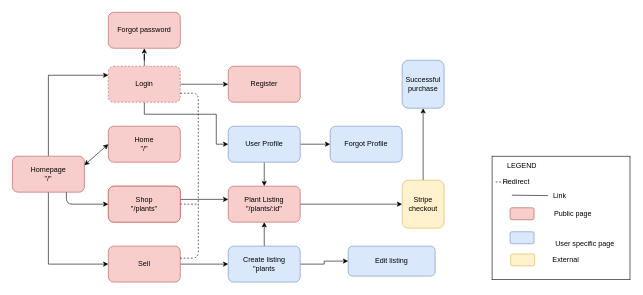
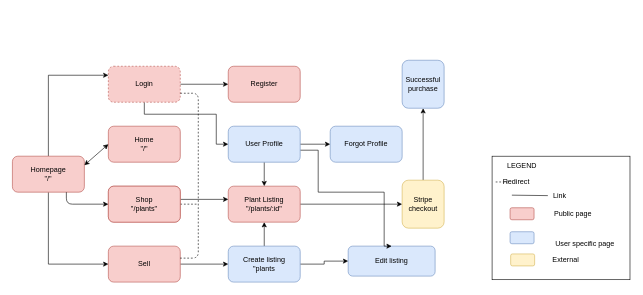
(144, 30) -> none
(144, 57) -> none
none -> (384, 246)
